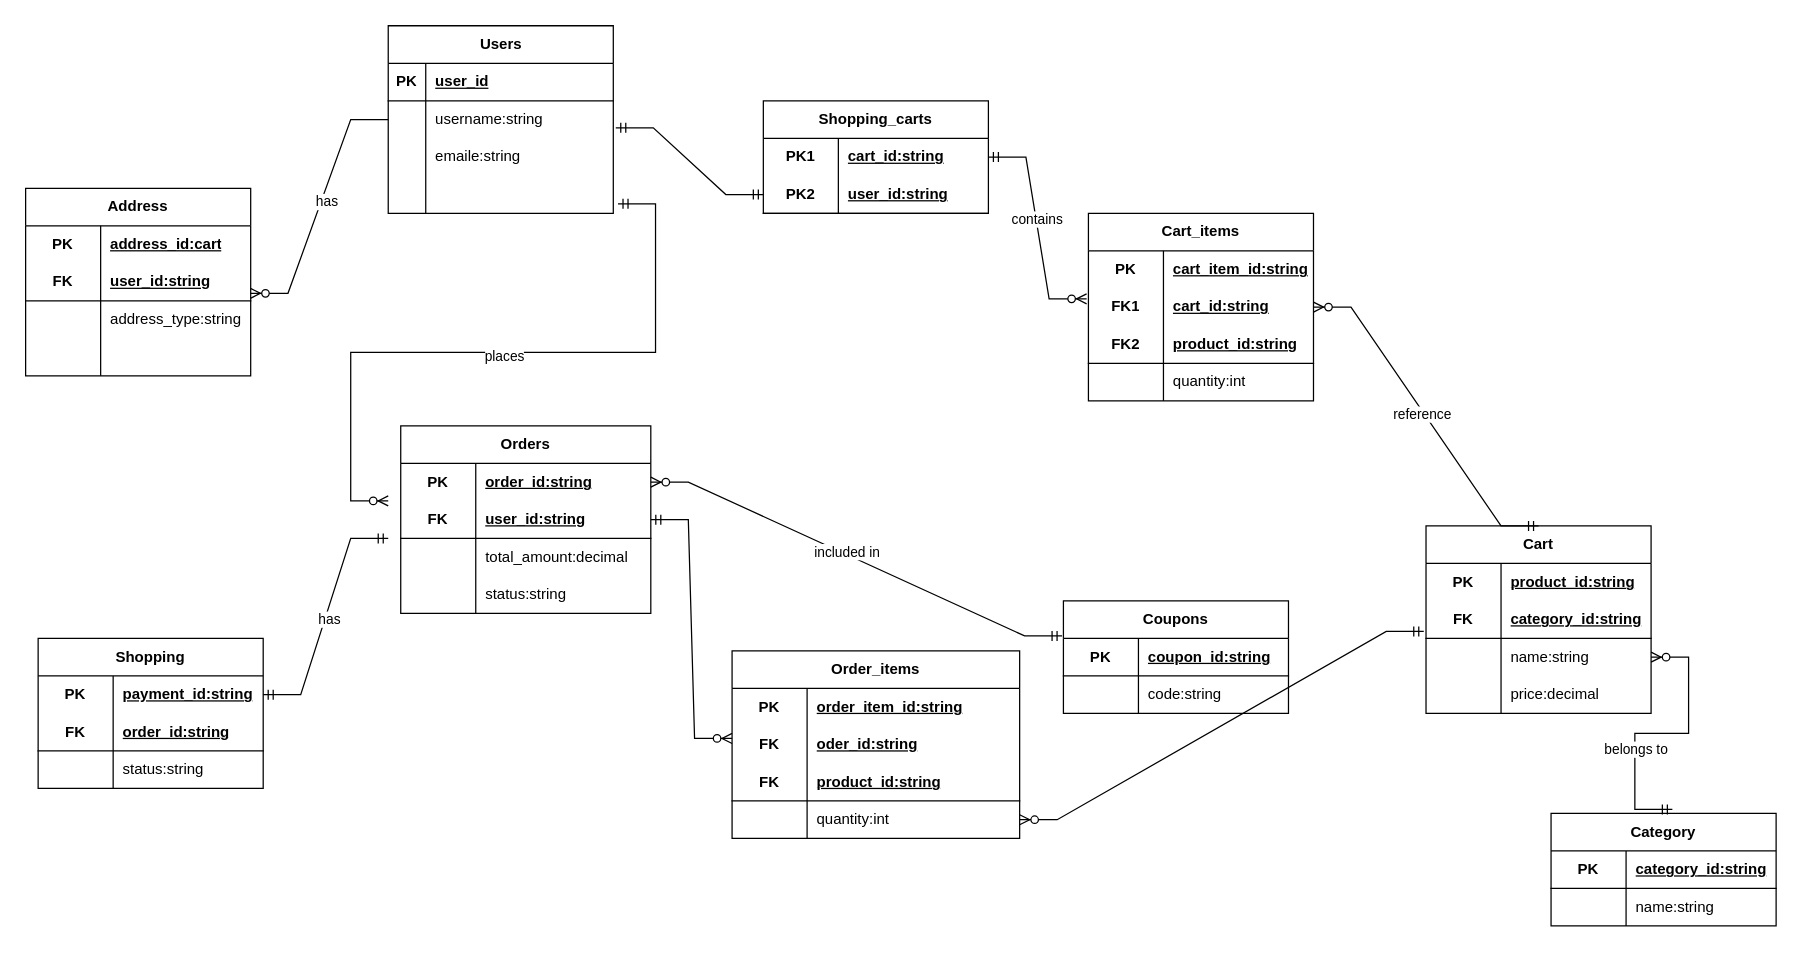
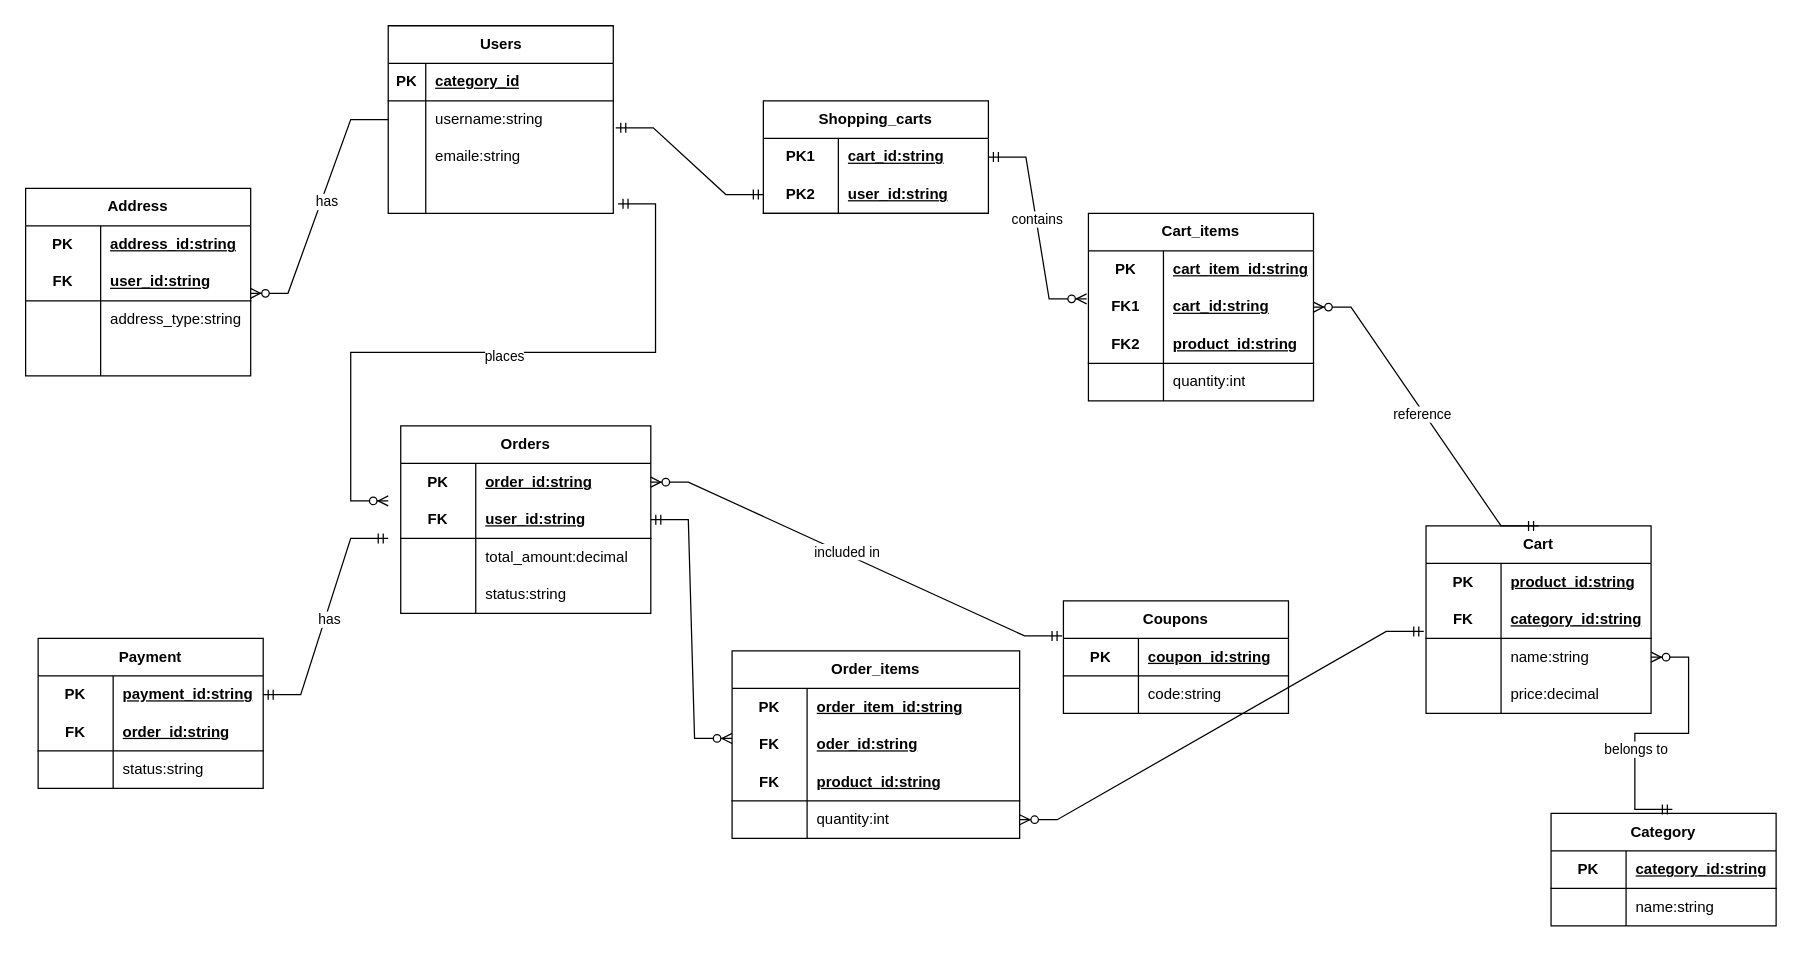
(463, 82) -> (480, 82)
(170, 244) -> (176, 244)
(151, 657) -> (151, 657)
